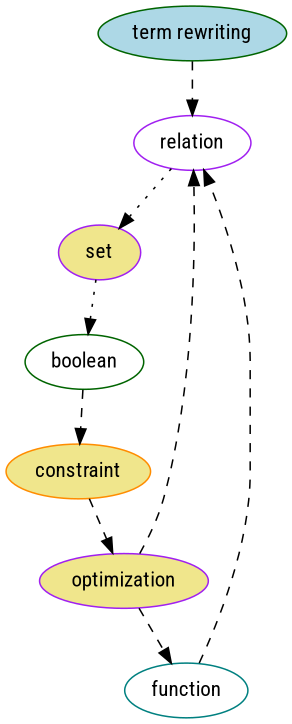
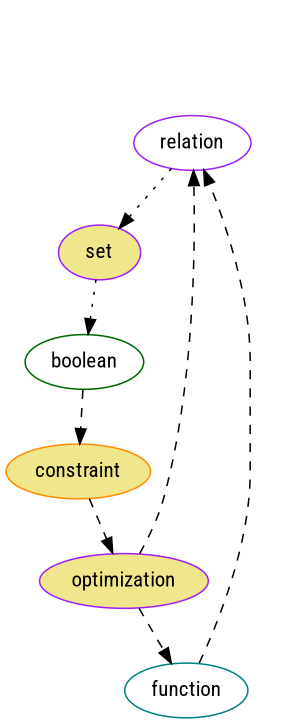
(192, 33) -> none
